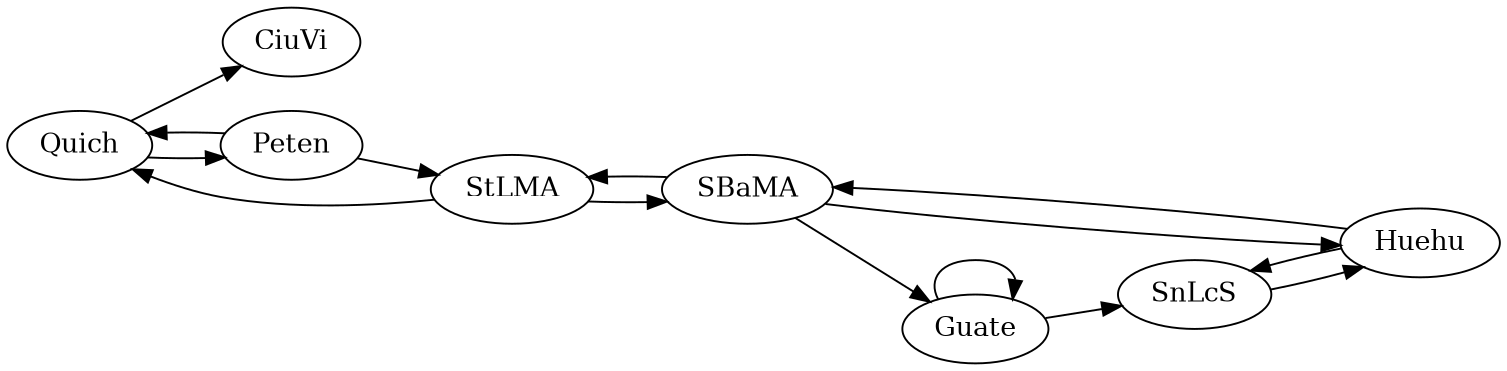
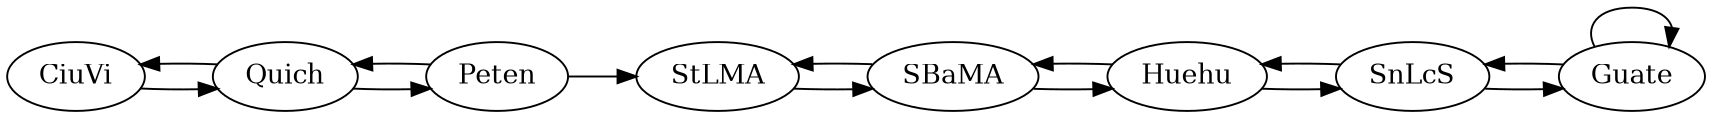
(291, 204) -> (169, 89)
(854, 255) -> (1514, 89)
